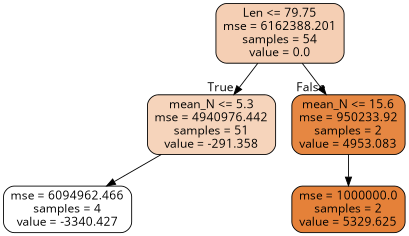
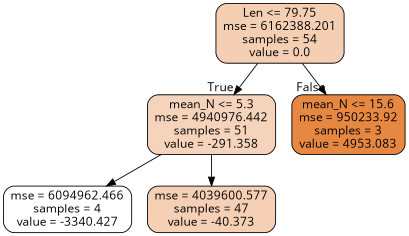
(348, 125) -> (348, 125)
none -> (212, 209)
(348, 209) -> none
